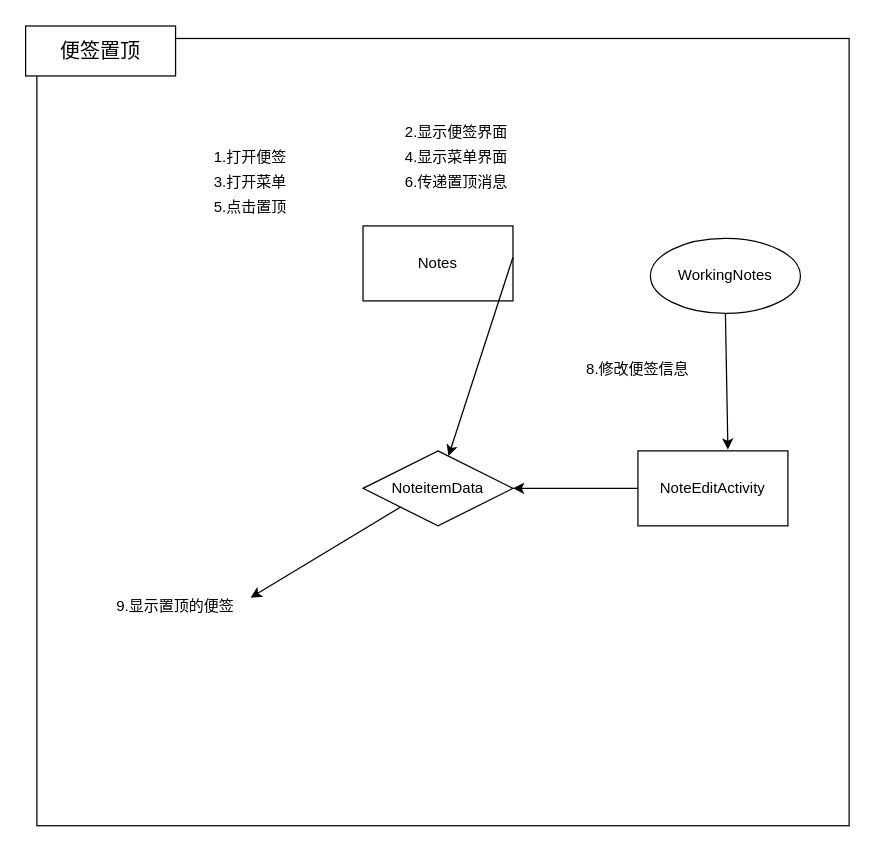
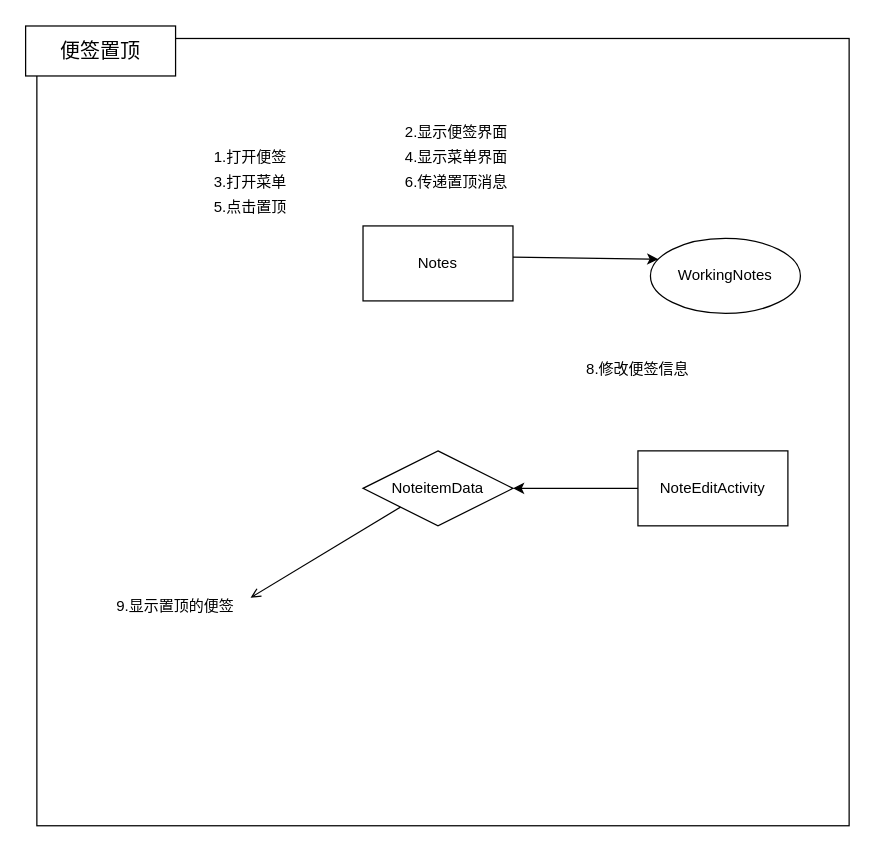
(482, 352) -> (581, 258)
(727, 377) -> none
(259, 592) -> (256, 594)
